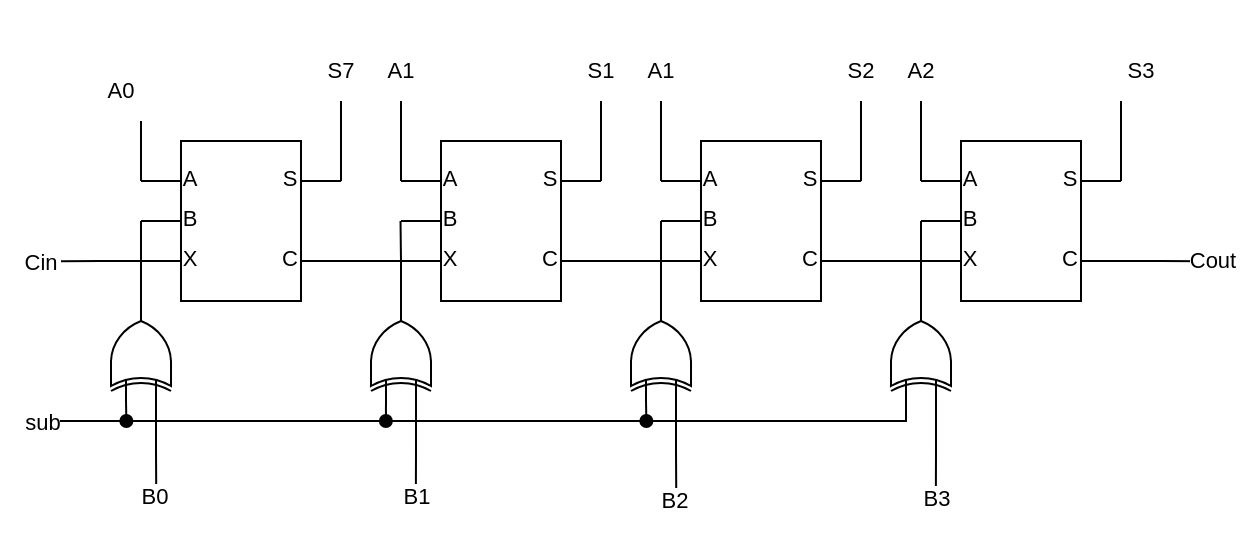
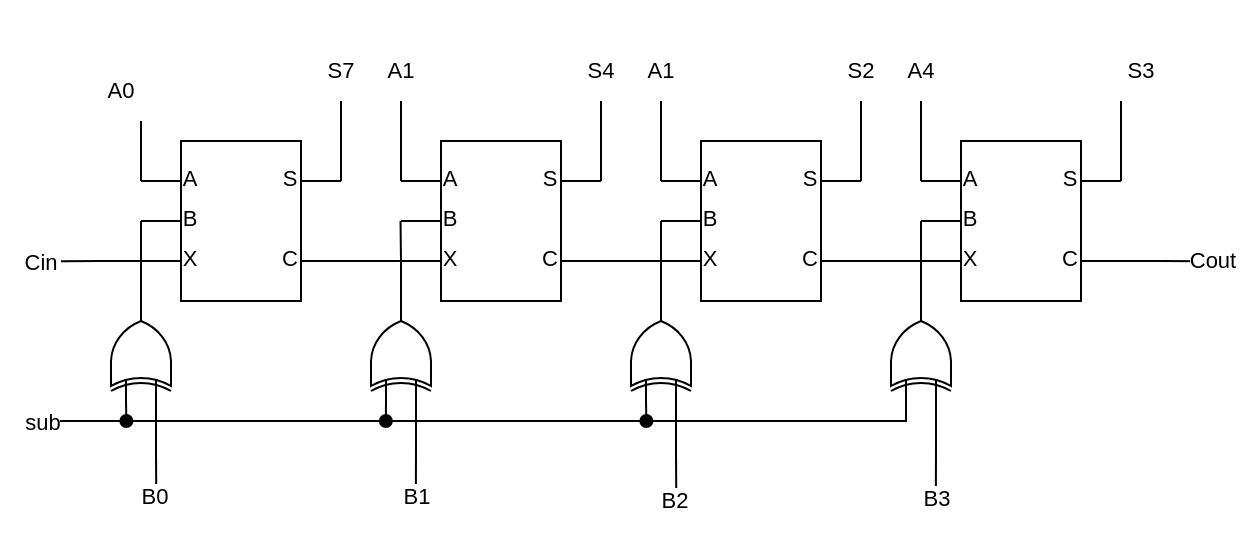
(602, 71) -> (602, 71)
(922, 71) -> (922, 71)
